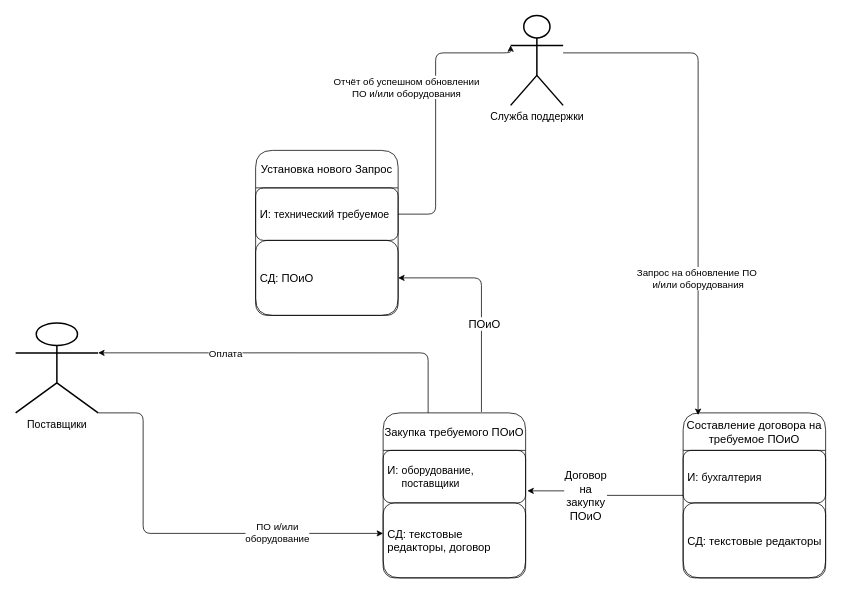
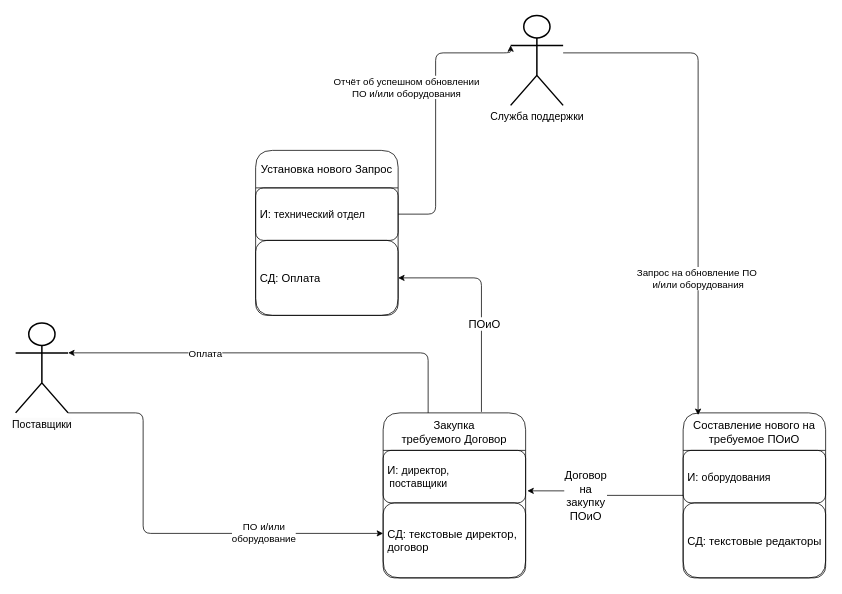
(318, 214) -> (308, 214)
(278, 278) -> (283, 278)
(57, 368) -> (42, 368)
(454, 432) -> (454, 432)
(754, 432) -> (754, 432)
(424, 477) -> (414, 477)
(720, 477) -> (723, 477)
(455, 540) -> (455, 540)
